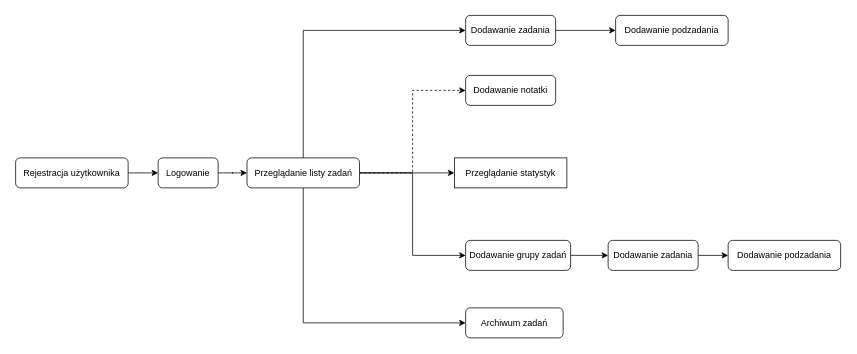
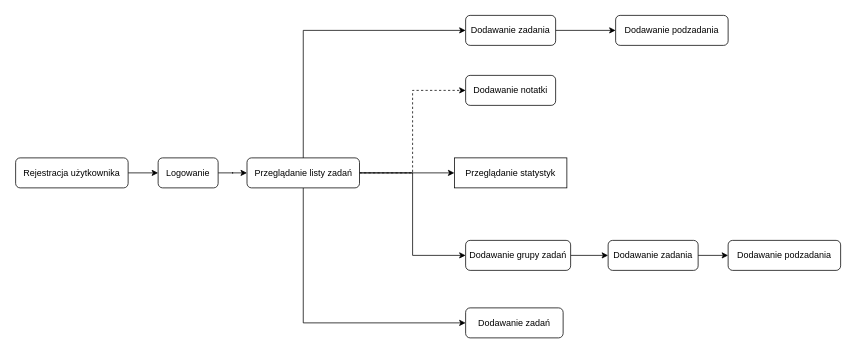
(514, 323) -> (514, 323)
